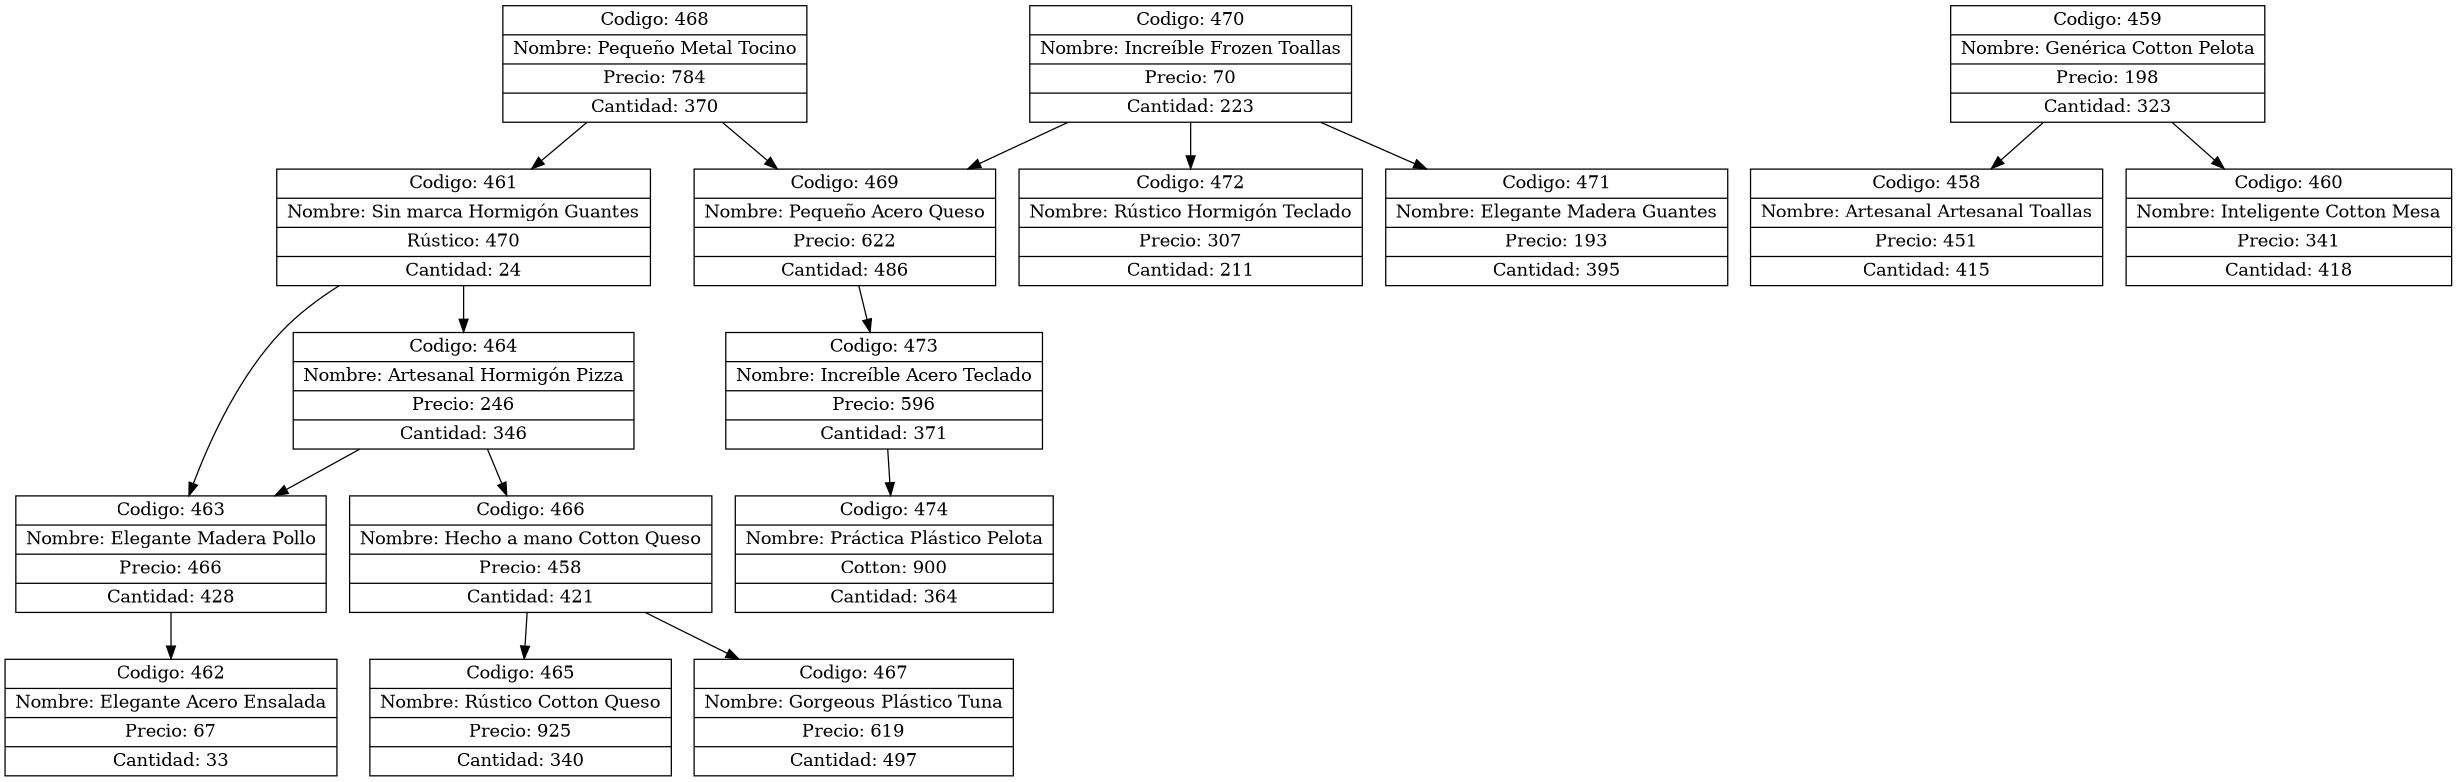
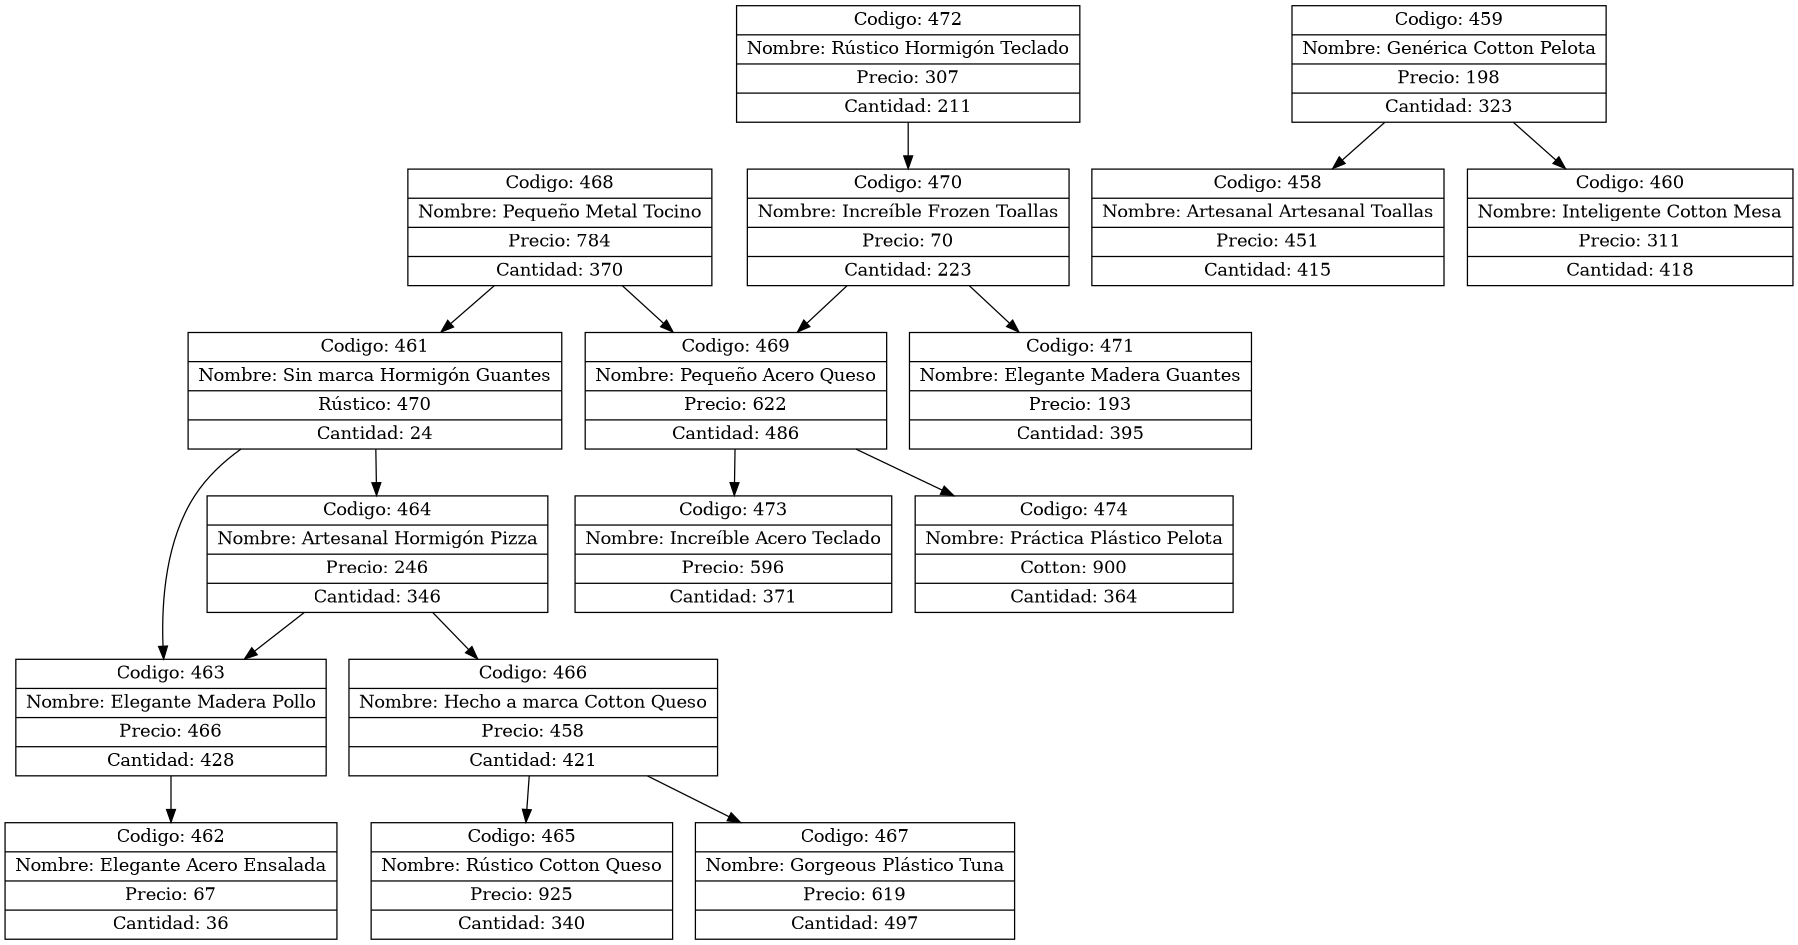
(1191, 139) -> (908, 139)
(2289, 241) -> (1630, 241)
(889, 466) -> (899, 470)
(531, 539) -> (533, 702)
(171, 761) -> (171, 924)
